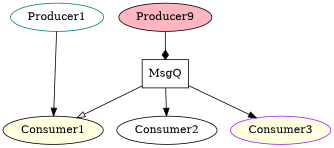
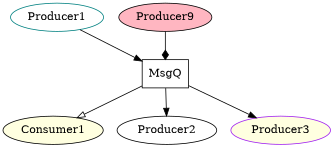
(55, 70) -> (107, 44)
(167, 130) -> (167, 130)
(281, 130) -> (281, 130)
